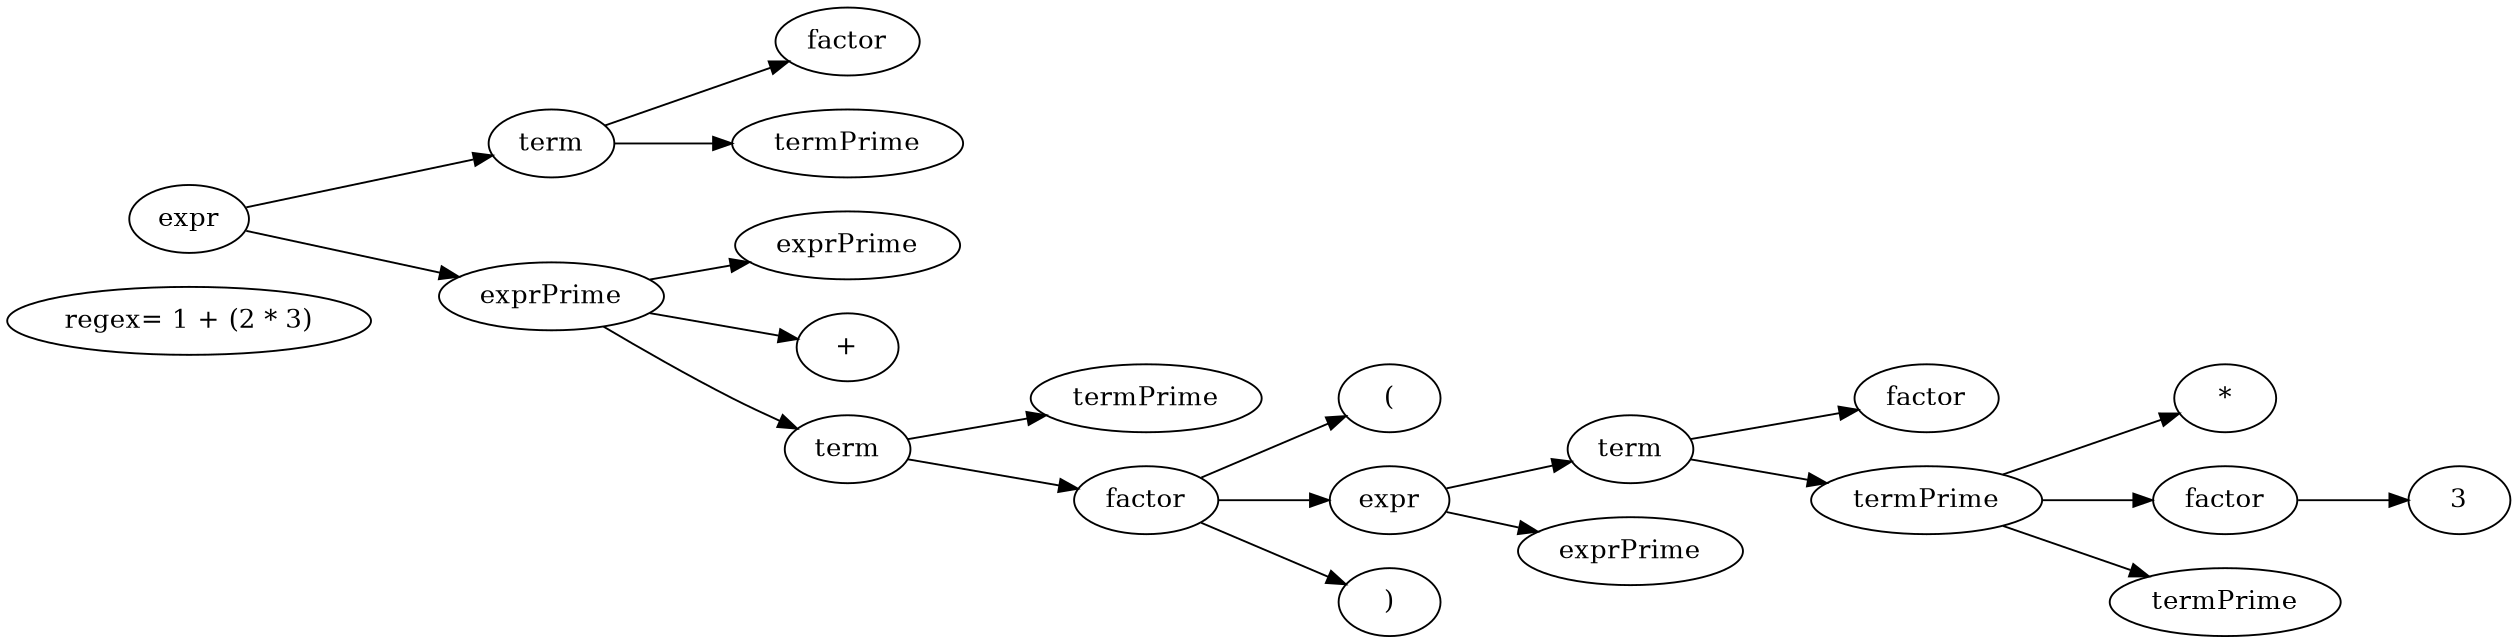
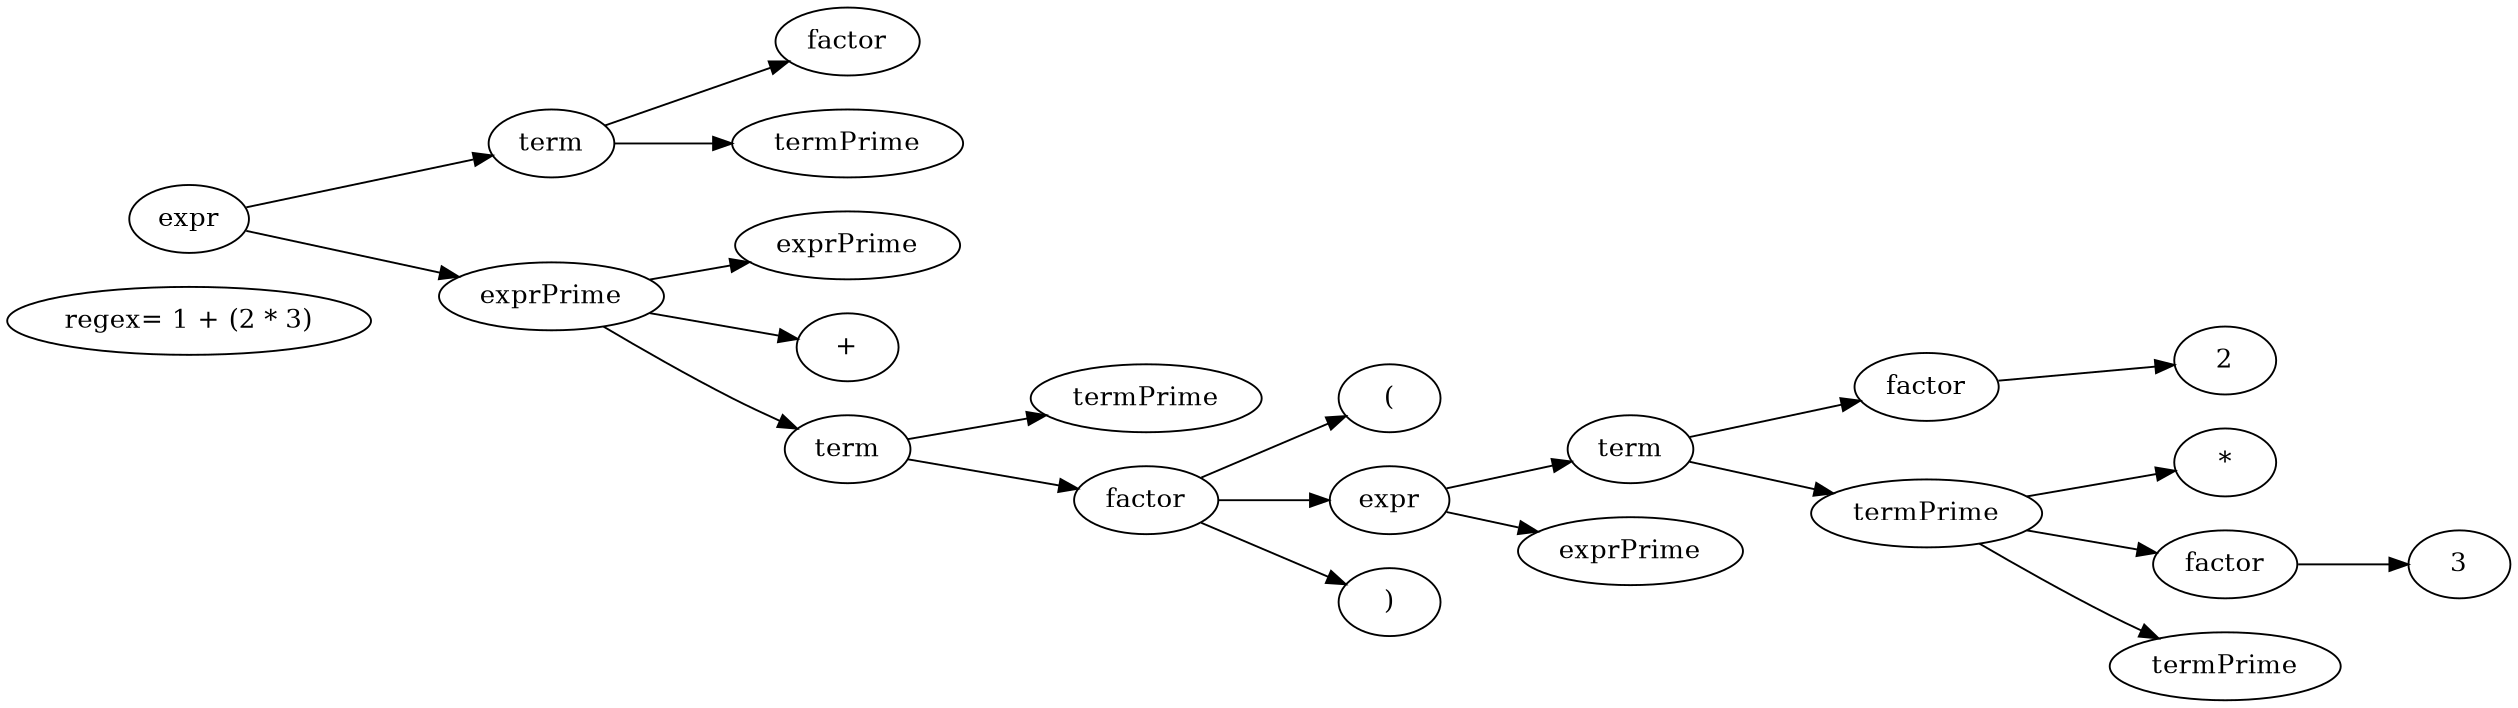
none -> (2225, 361)
